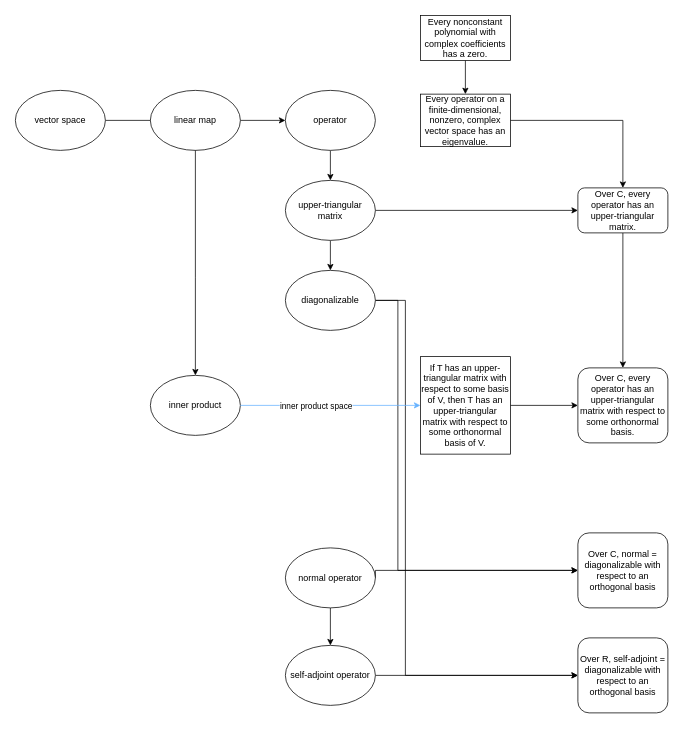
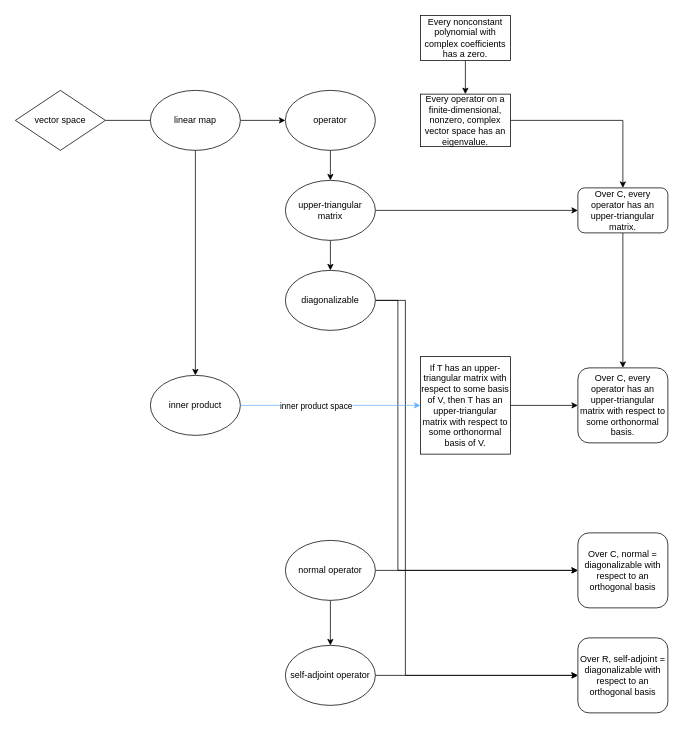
(60, 120) -> (60, 120)
(330, 578) -> (330, 570)
